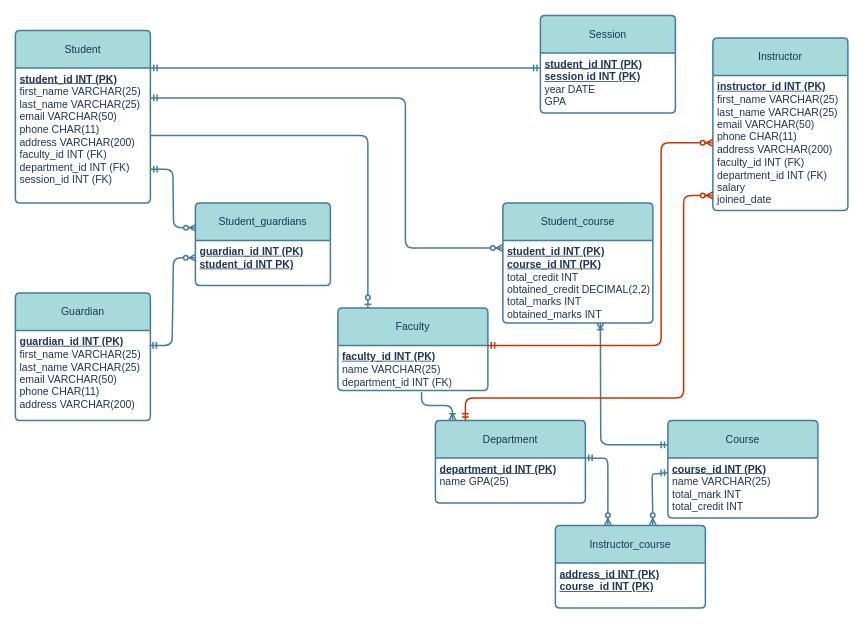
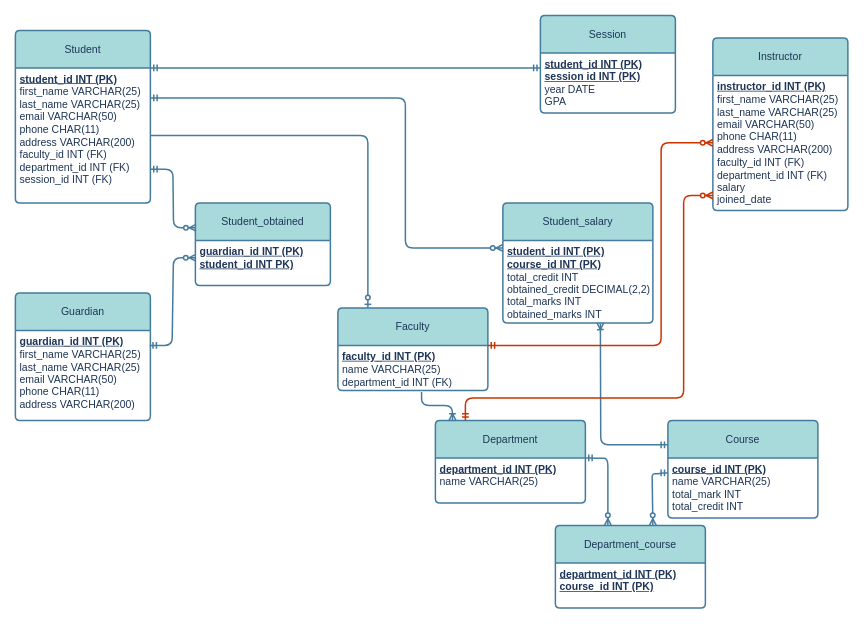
(263, 222) -> (263, 222)
(578, 222) -> (578, 222)
(492, 474) -> (492, 474)
(630, 544) -> (630, 544)
(604, 579) -> (612, 579)
